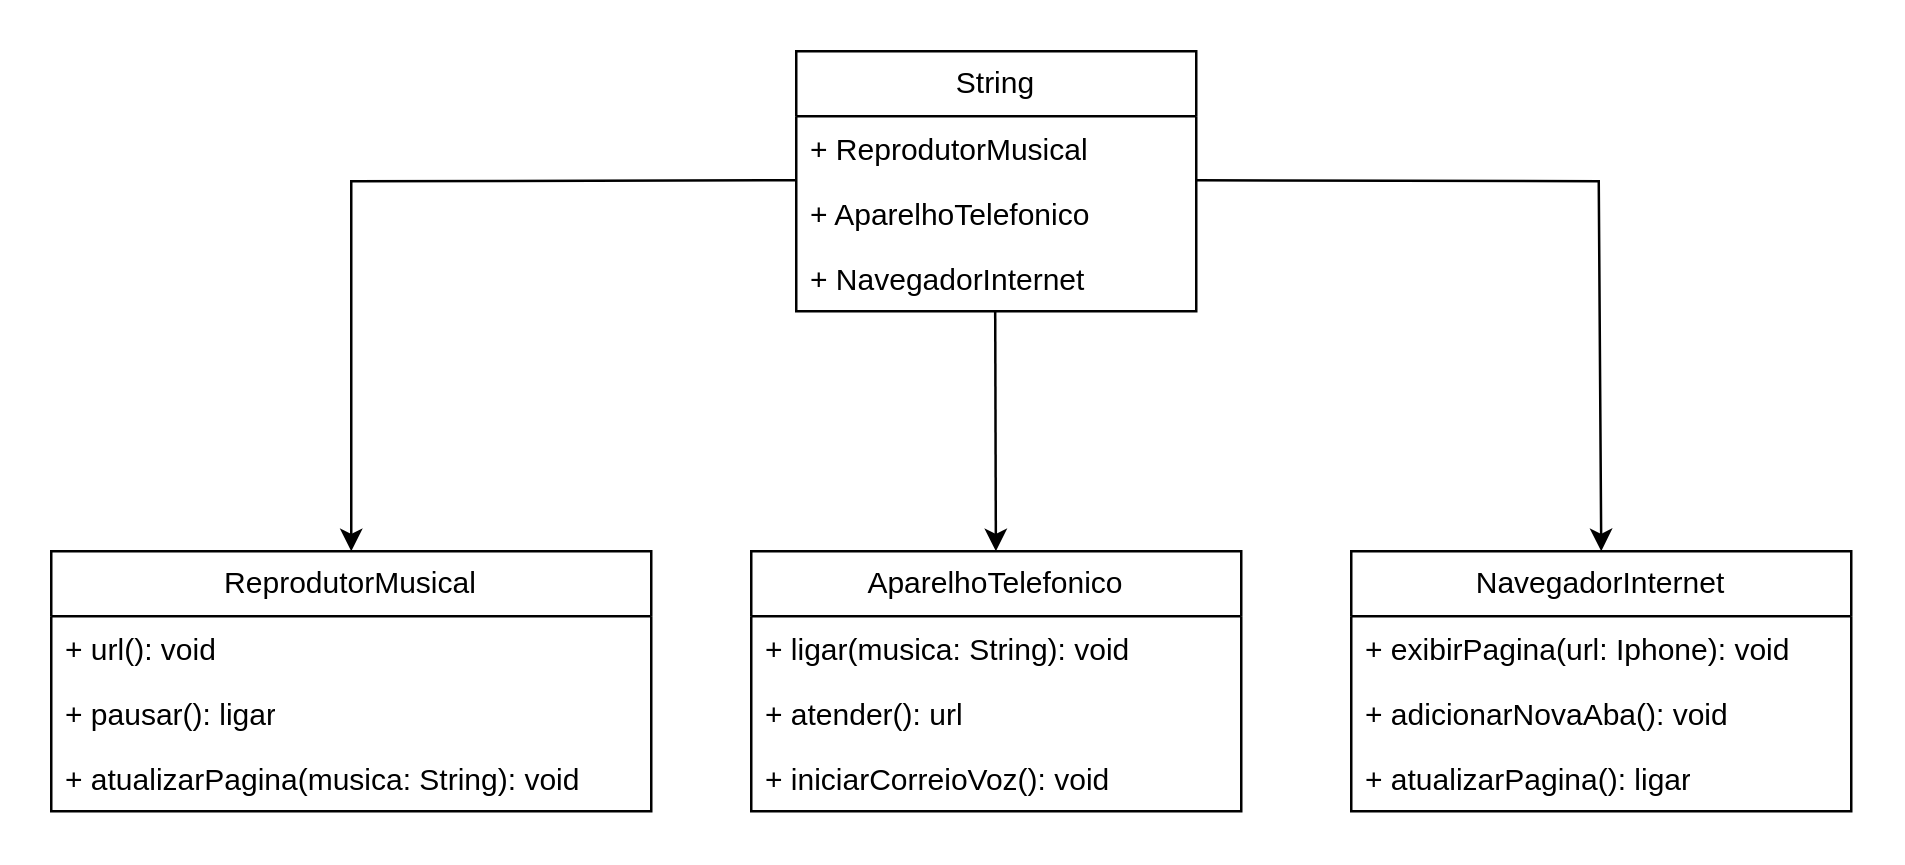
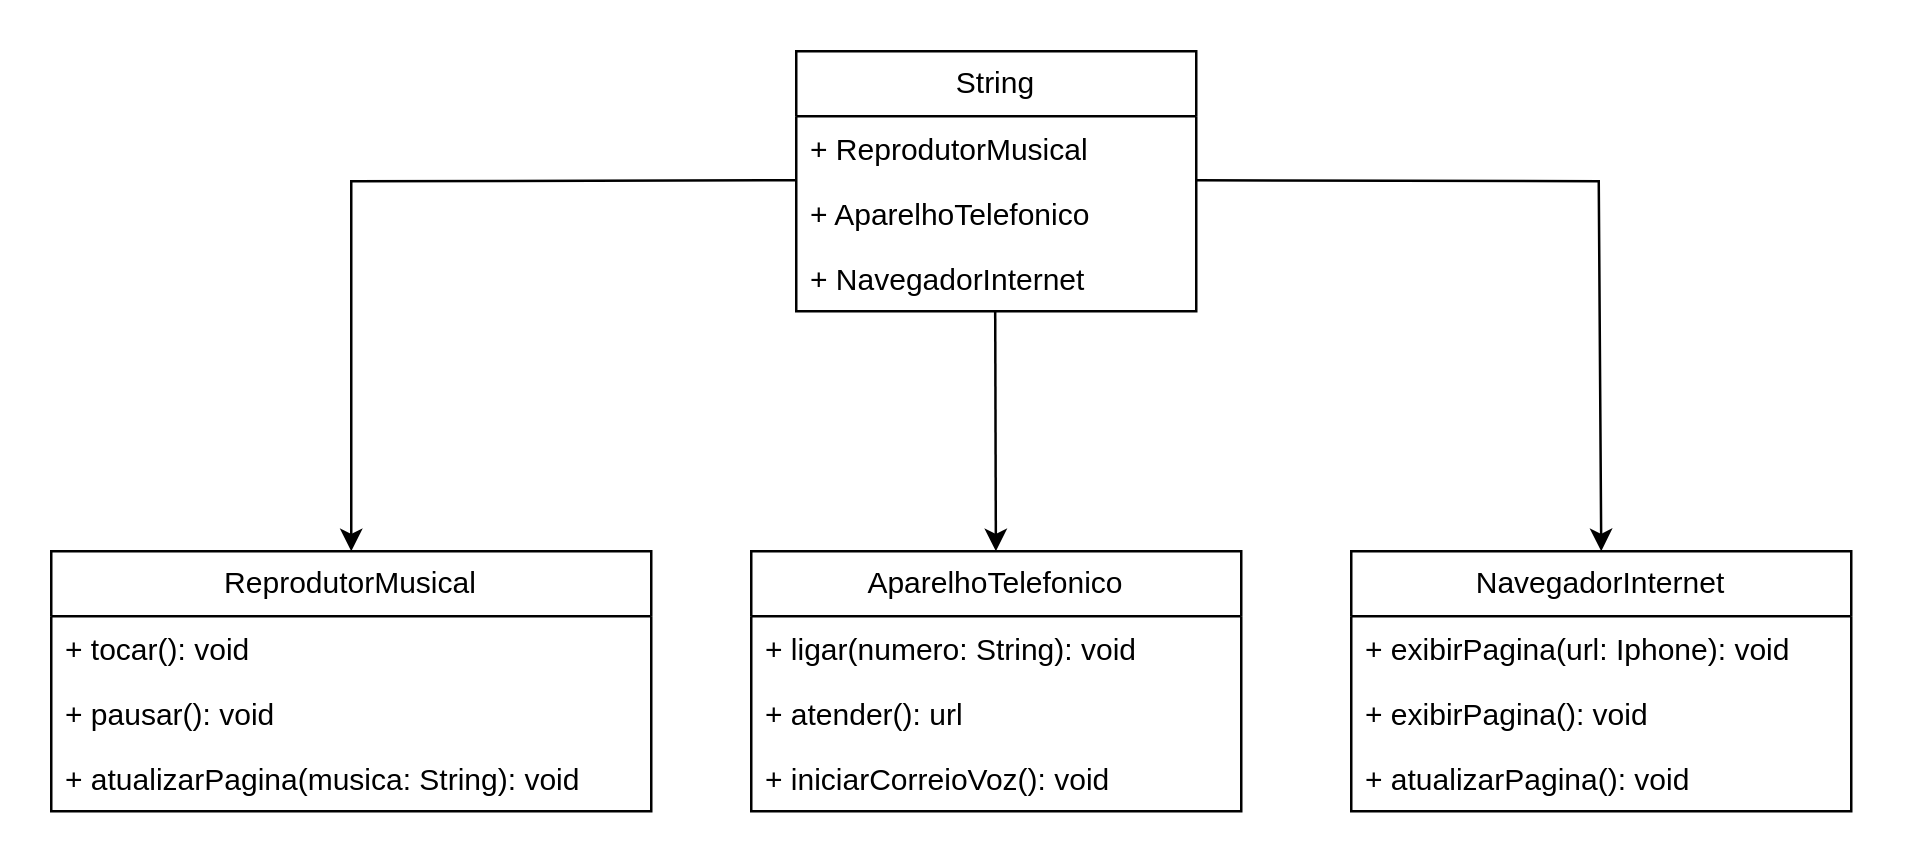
(156, 652) -> (177, 652)
(971, 652) -> (975, 652)
(190, 717) -> (185, 717)
(1561, 717) -> (1524, 717)
(1553, 782) -> (1549, 782)
